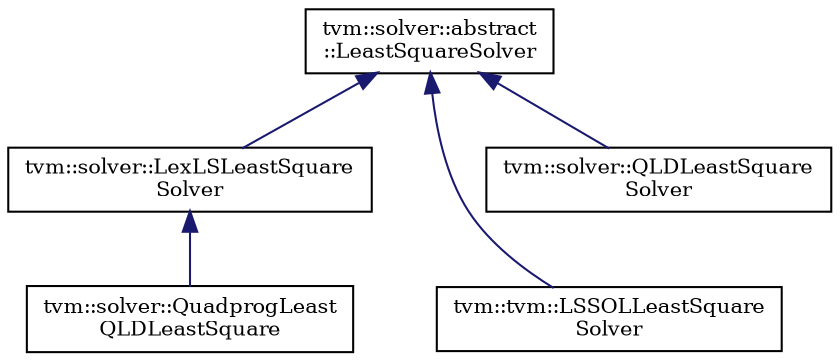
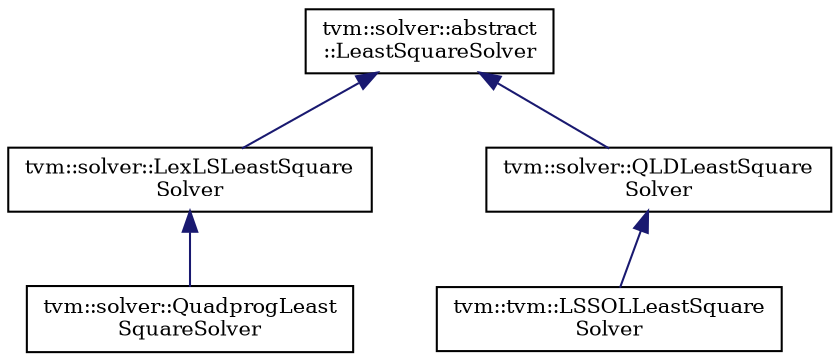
(466, 208) -> (630, 259)
(190, 319) -> (190, 319)
